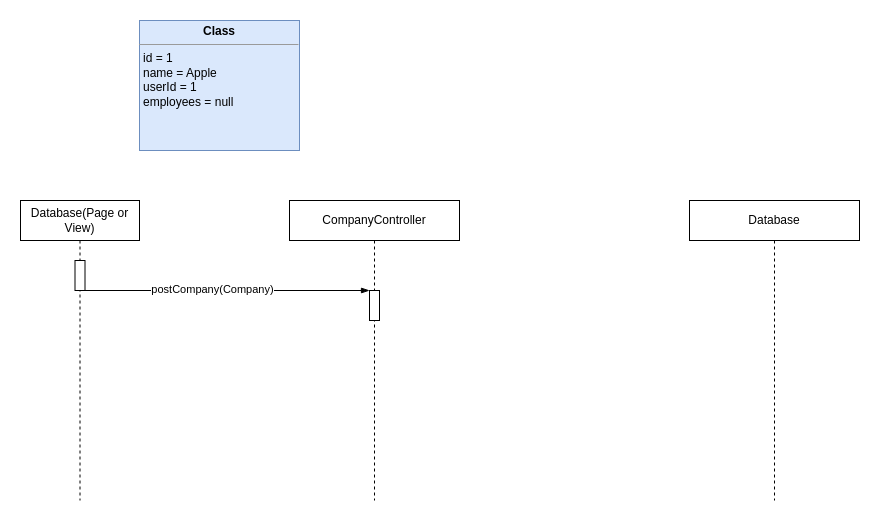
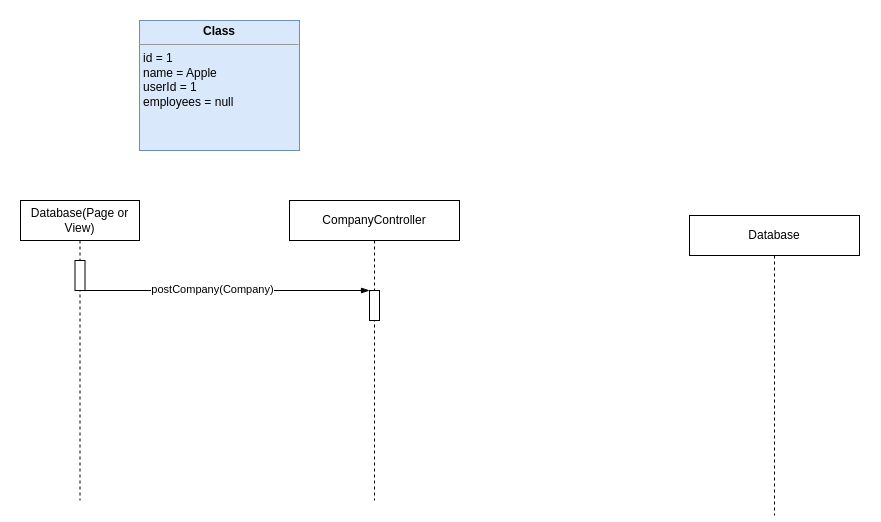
(775, 351) -> (775, 366)
